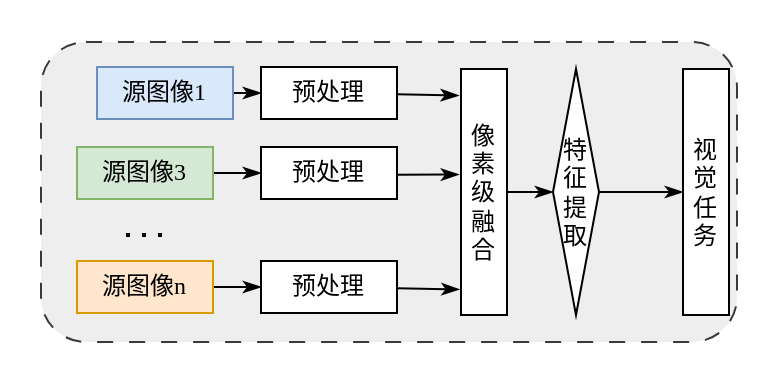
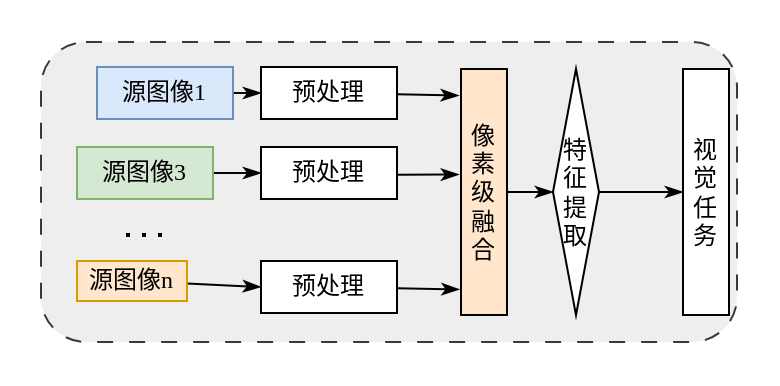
(484, 192) -> (484, 192)
(145, 287) -> (132, 281)
